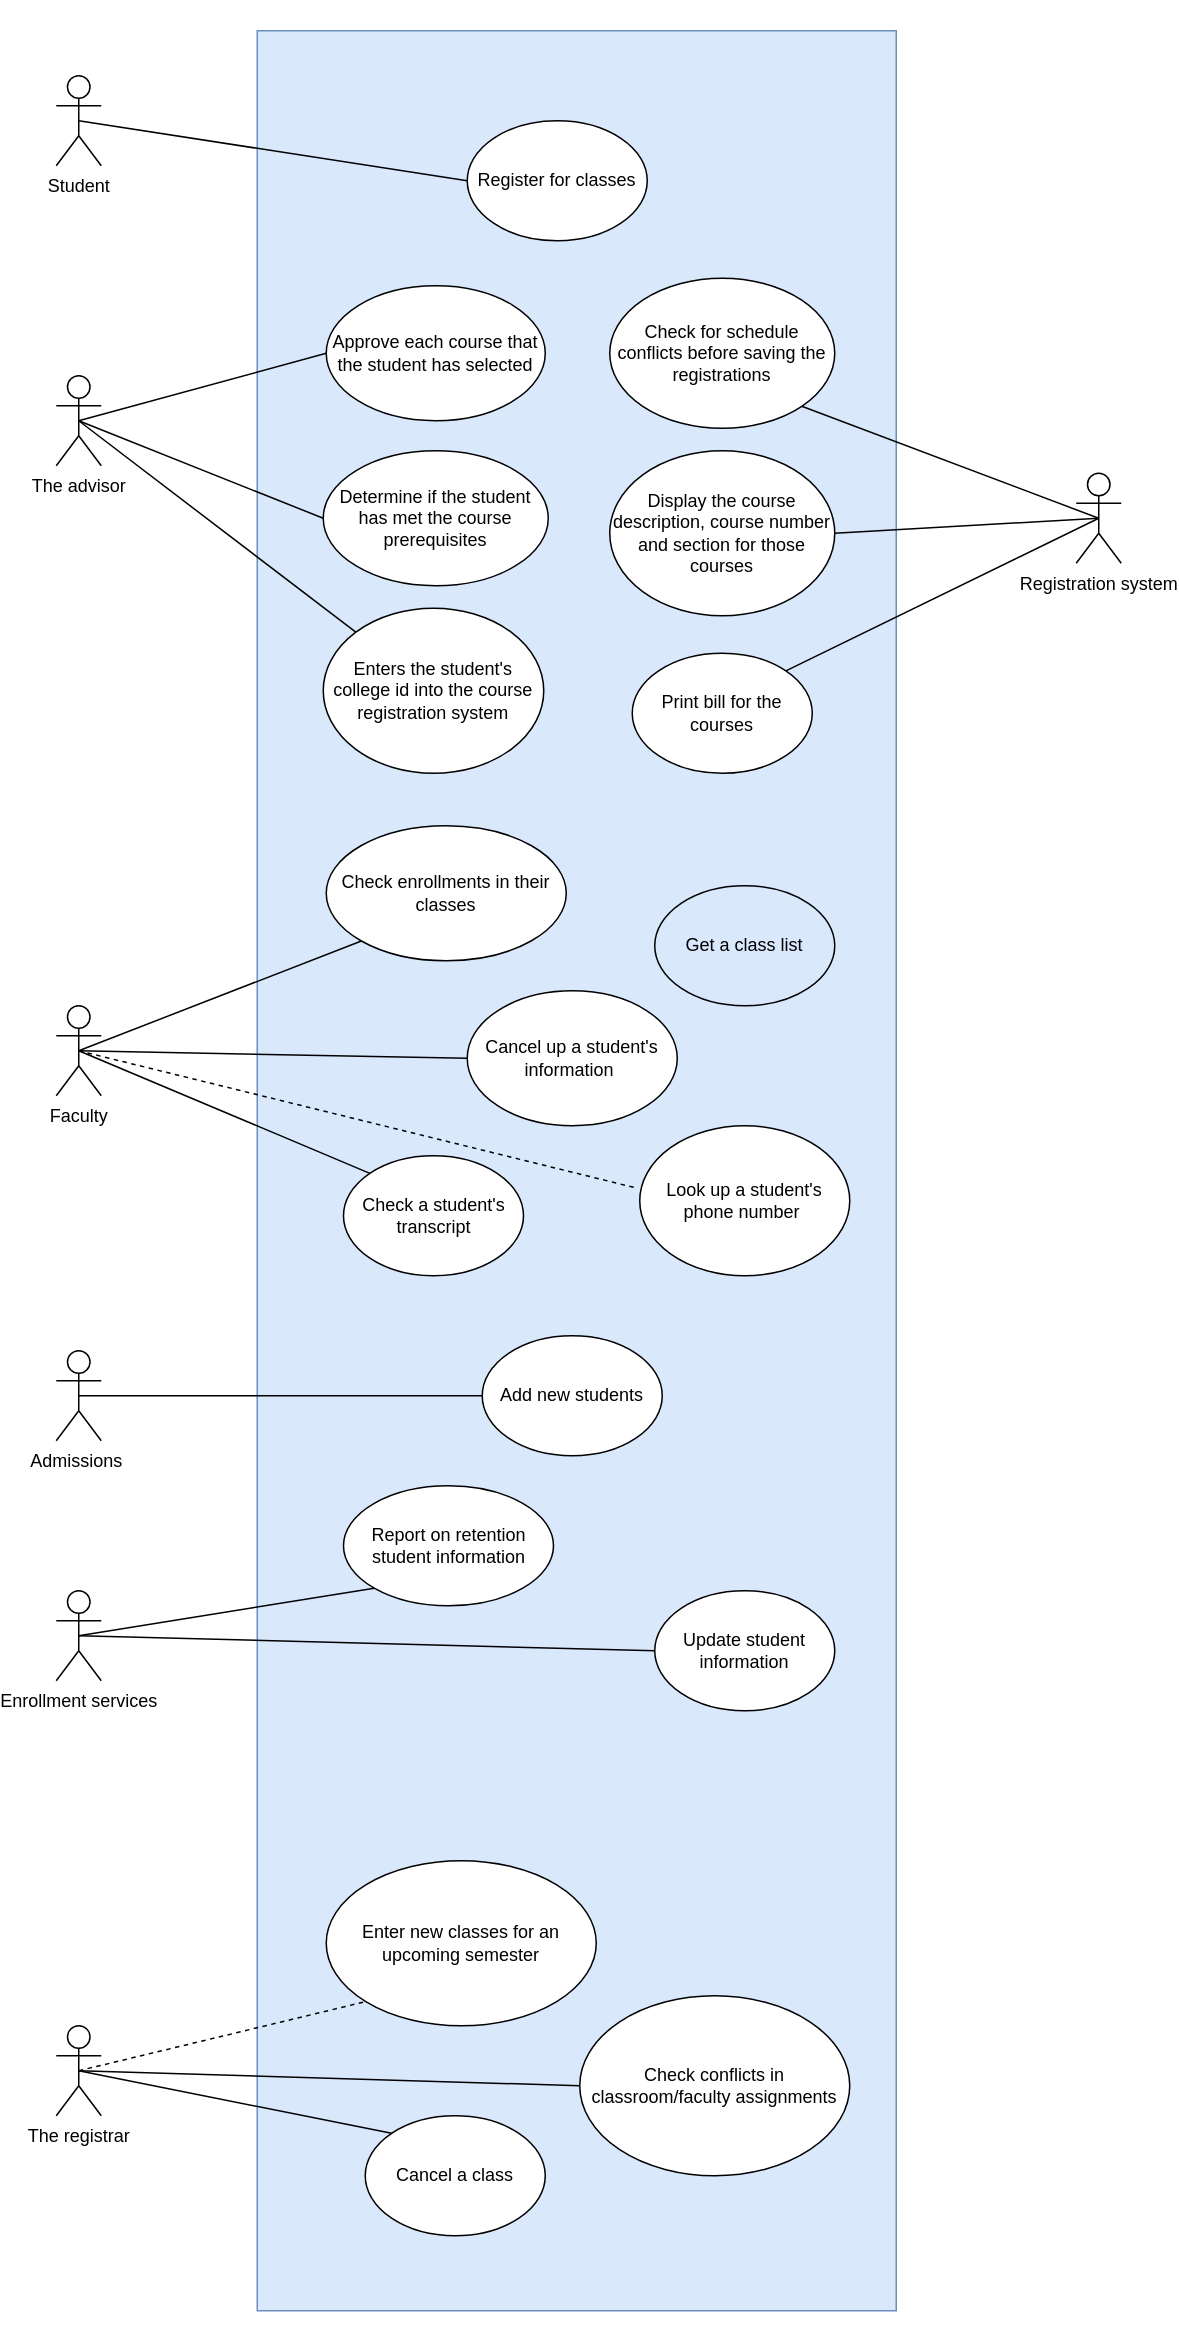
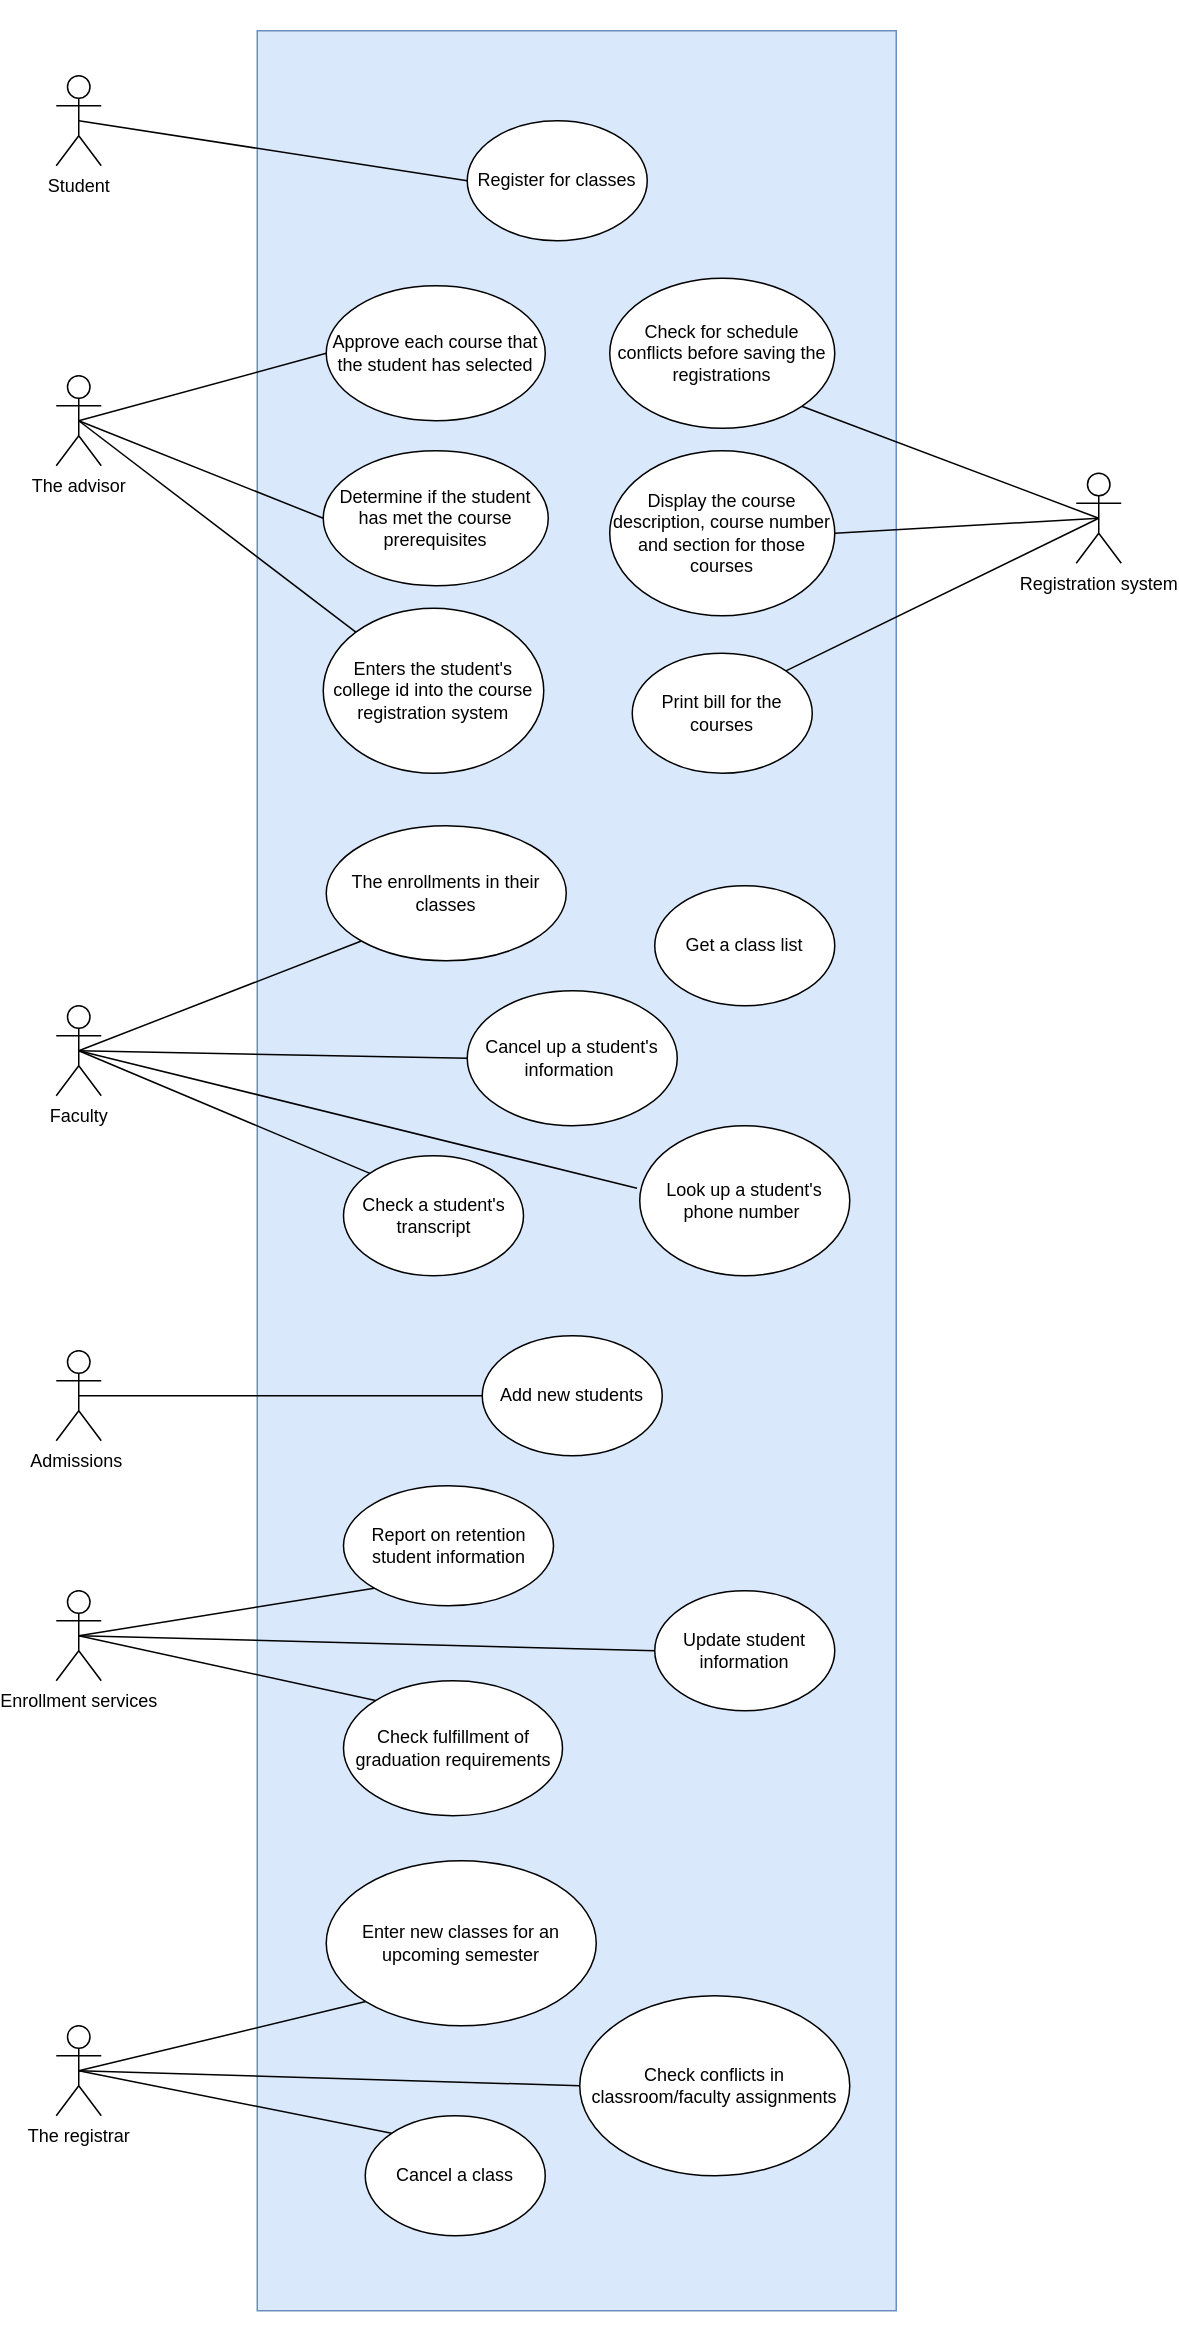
(446, 893) -> (446, 893)
(745, 946) -> (745, 946)
(365, 1121) -> (365, 1121)
none -> (233, 1669)
none -> (453, 1748)
(231, 2034) -> (231, 2034)
